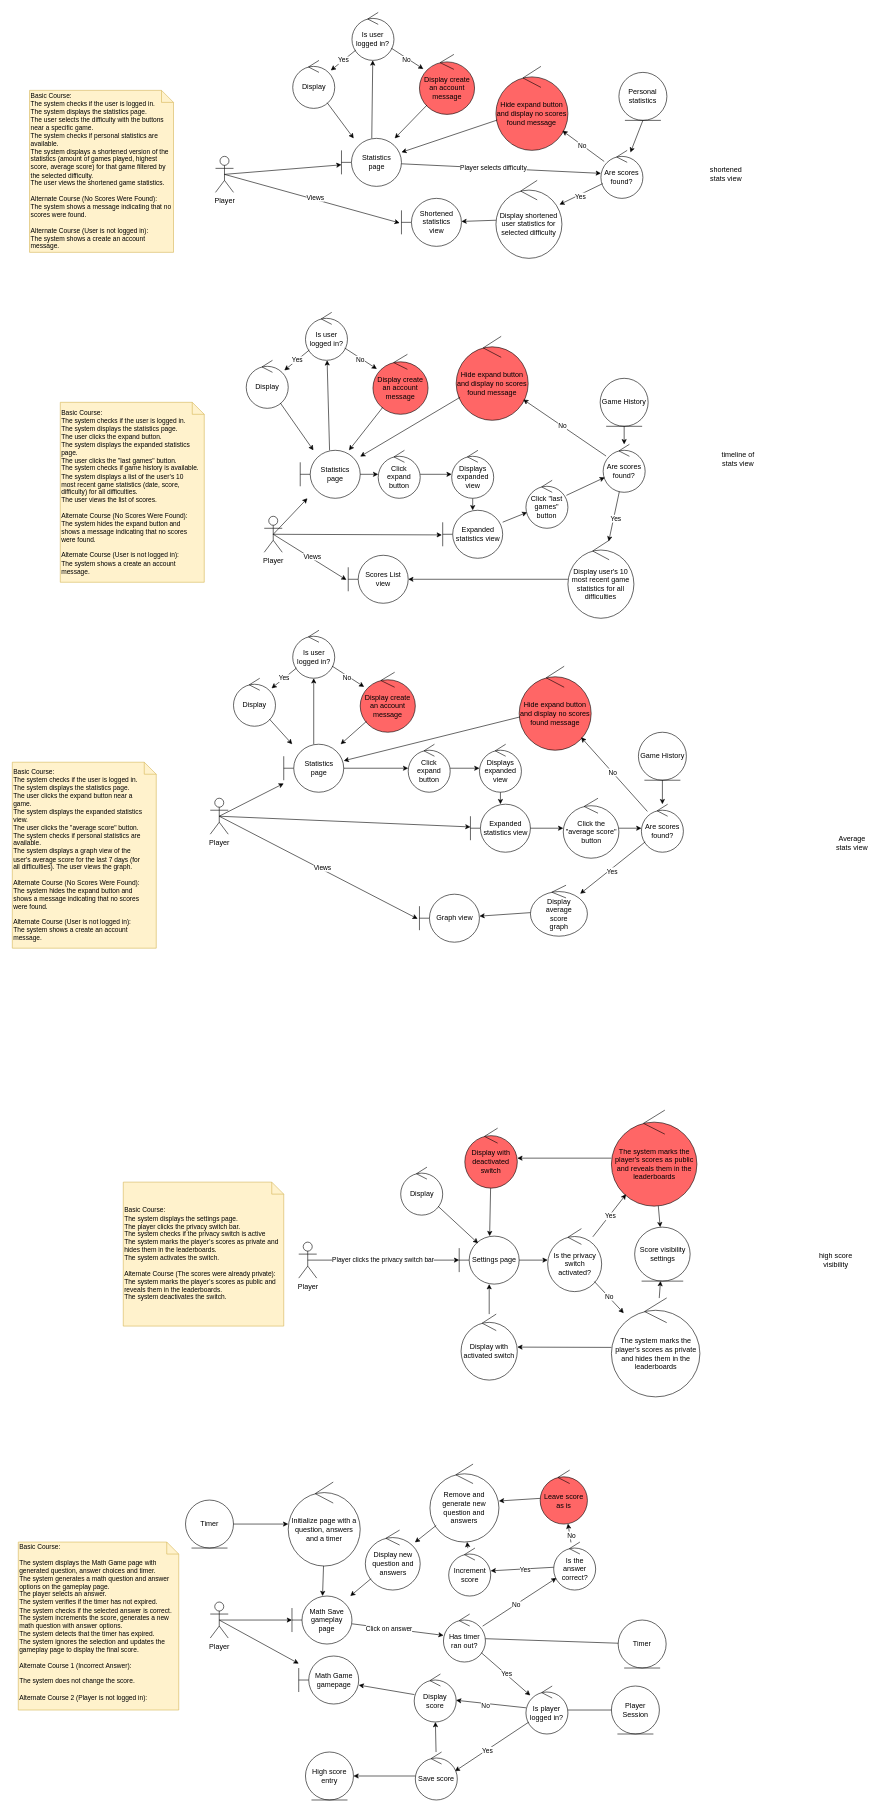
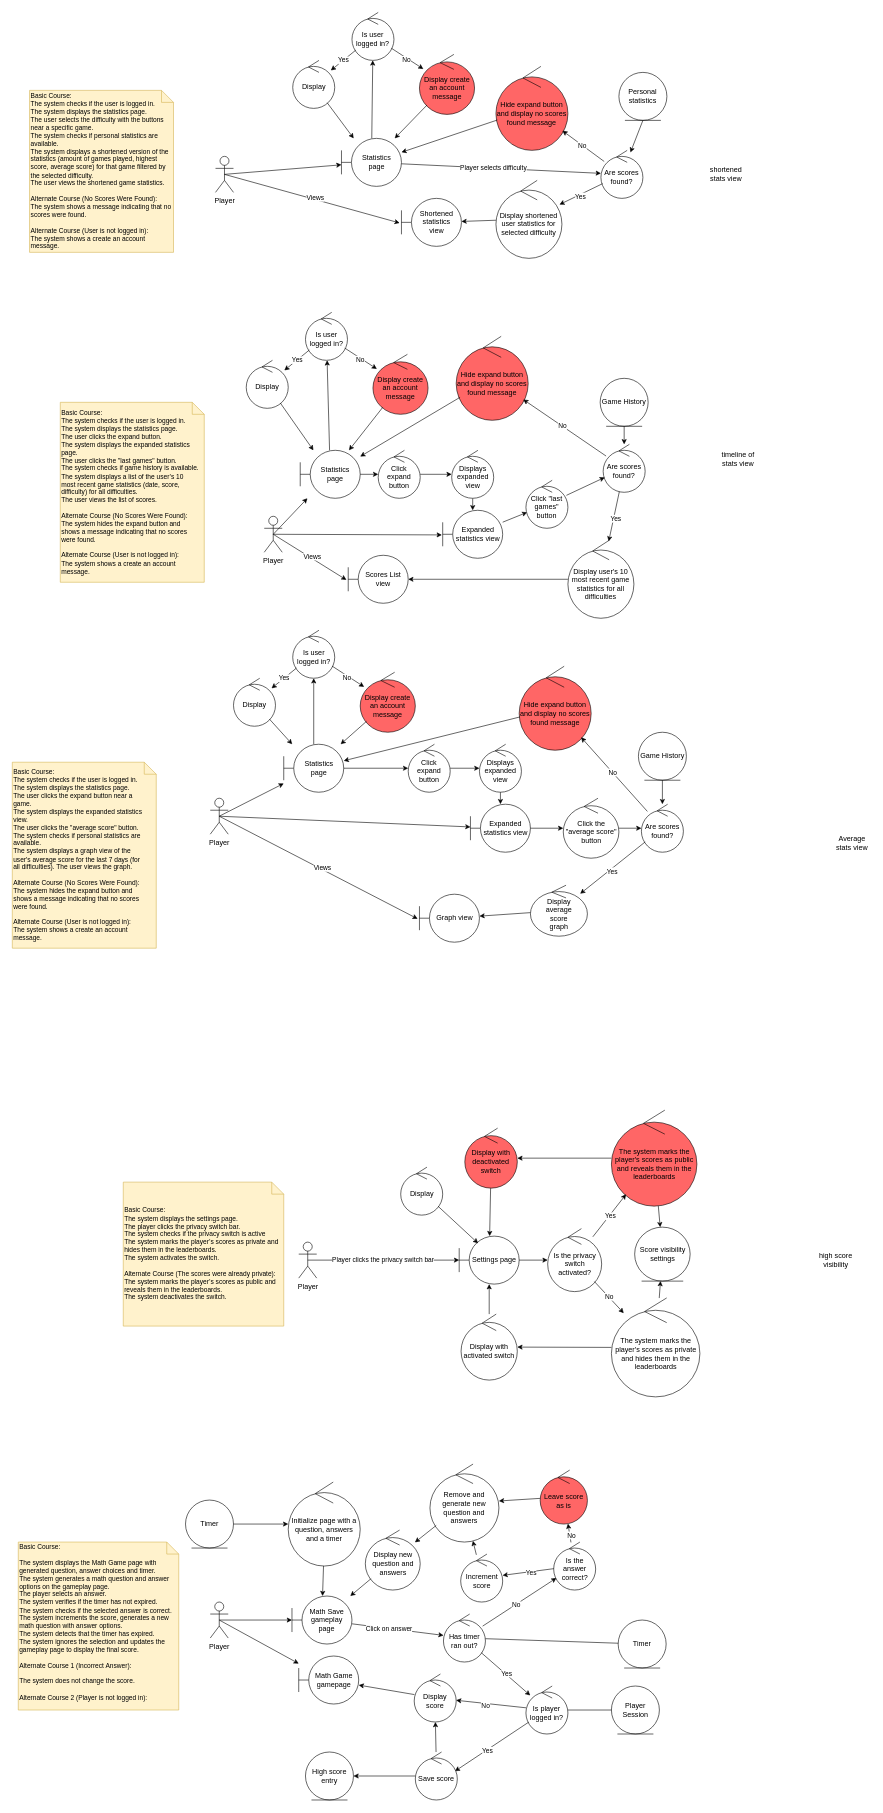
(470, 1572) -> (482, 1578)
